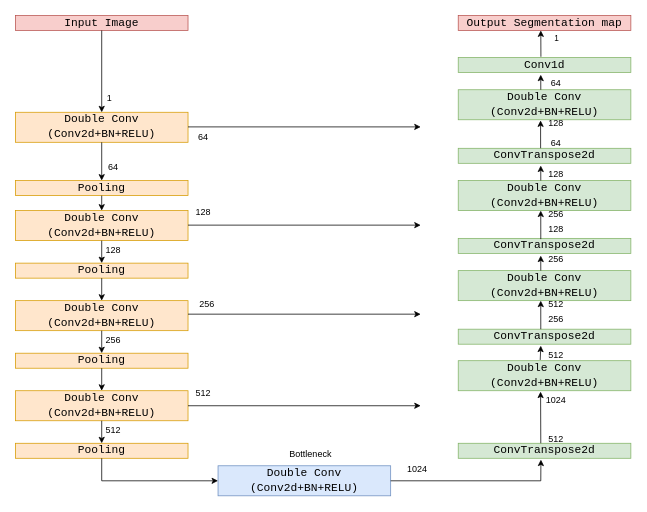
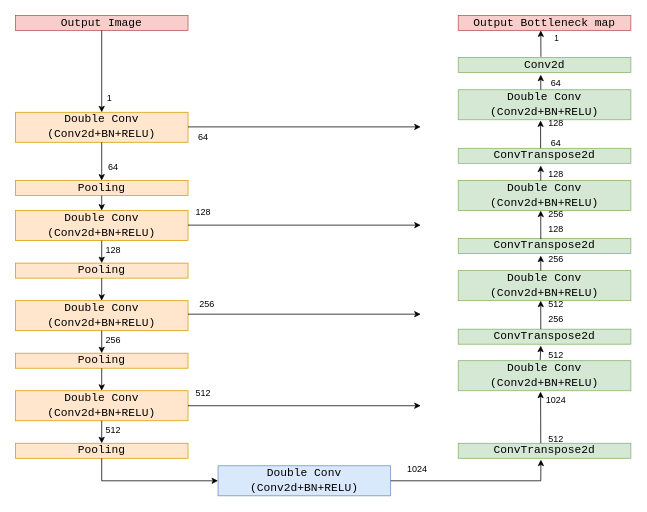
(102, 23) -> (102, 23)
(544, 23) -> (544, 23)
(544, 65) -> (544, 65)
(310, 454) -> none
